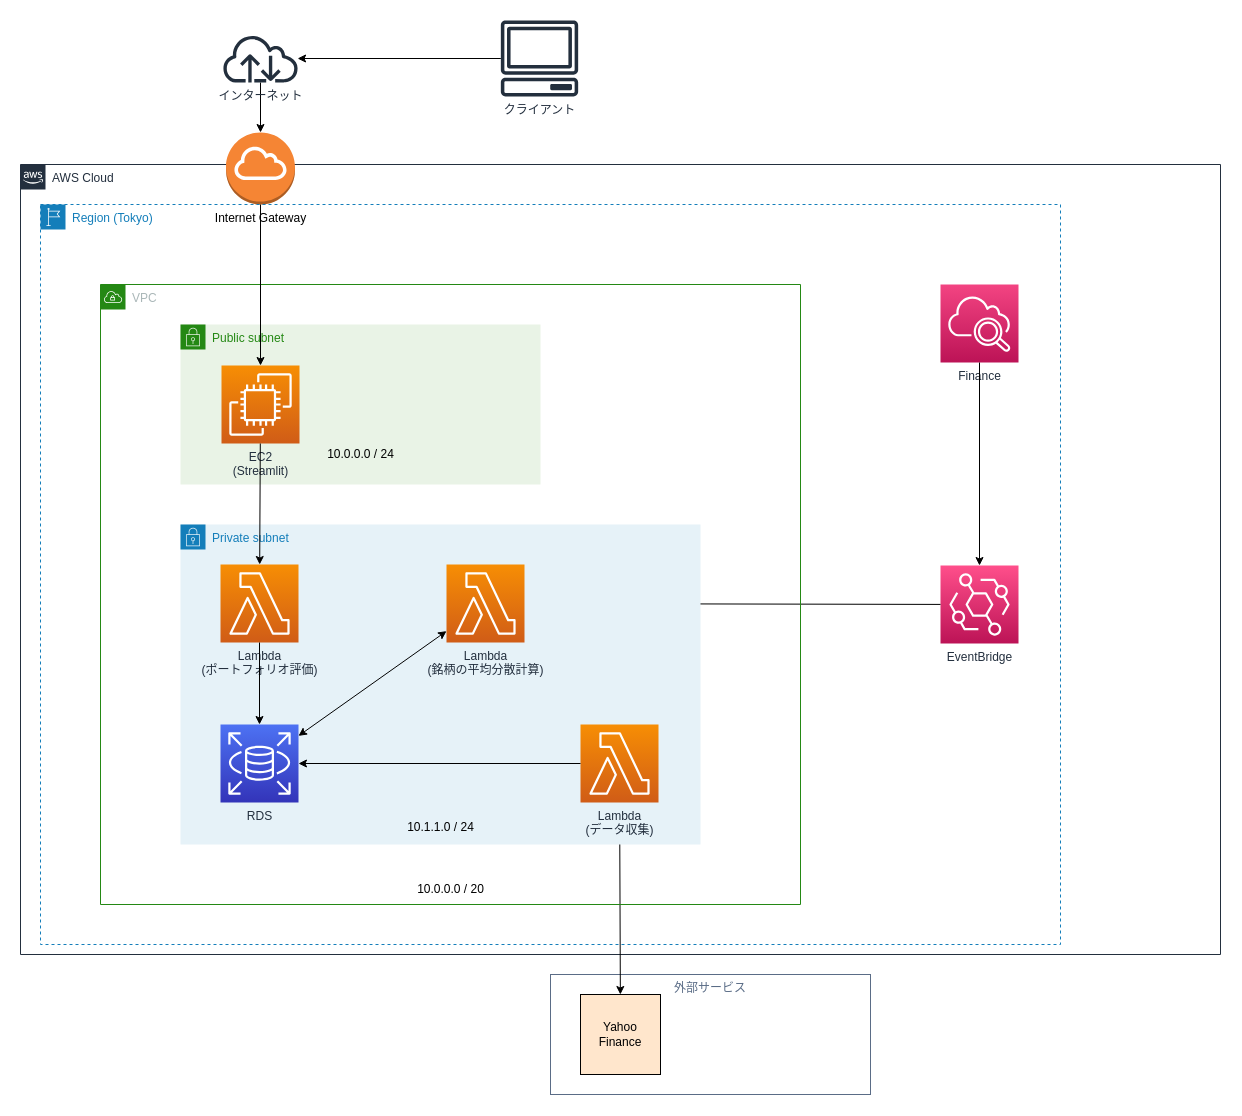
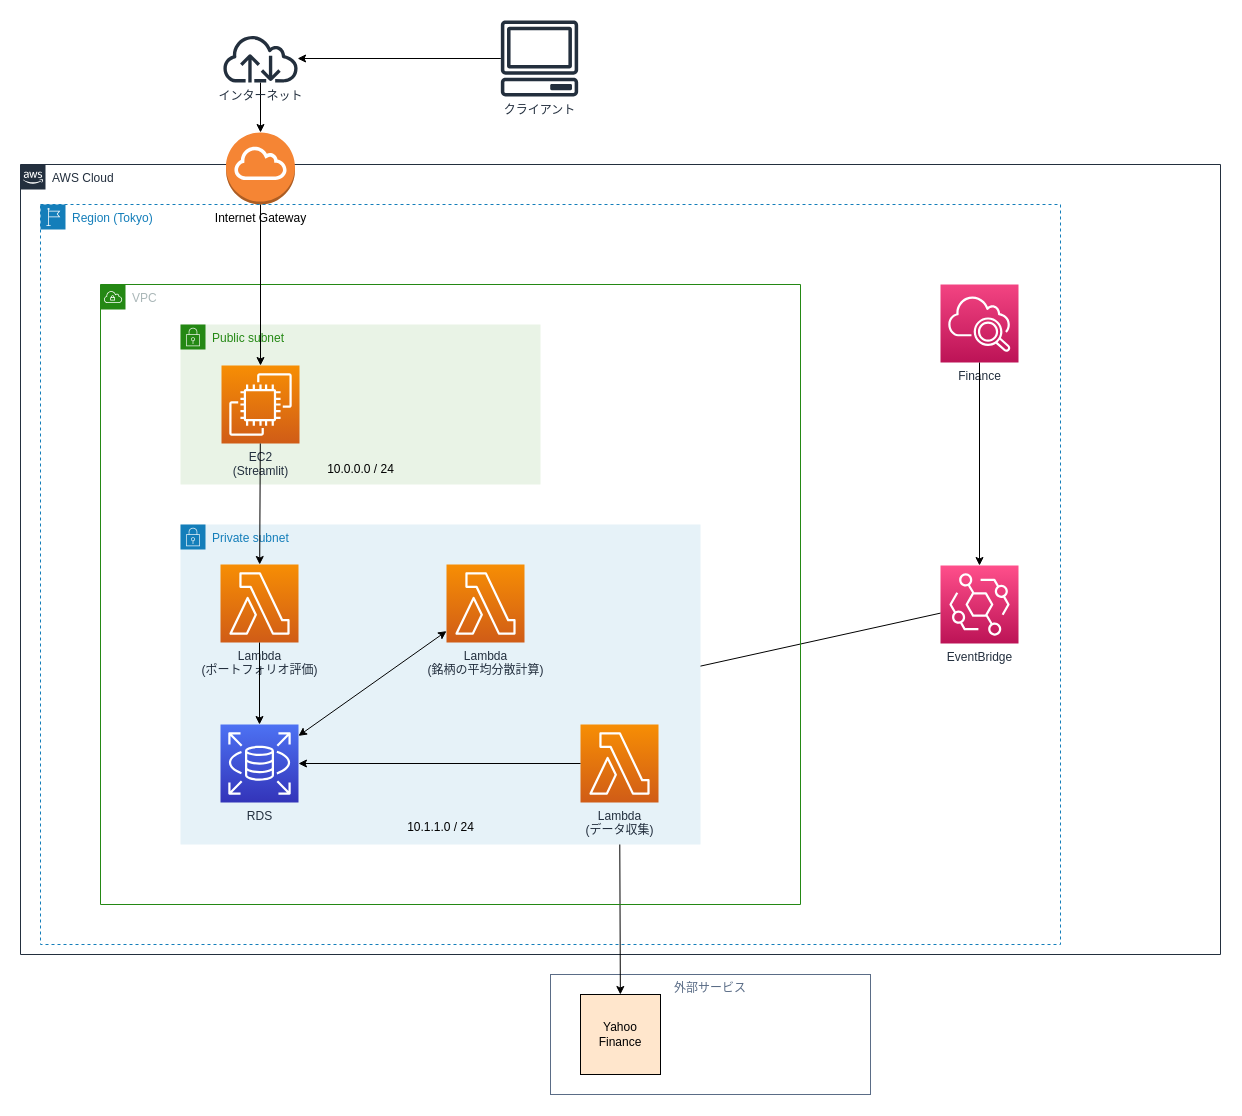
(361, 455) -> (361, 470)
(820, 604) -> (820, 640)
(451, 890) -> none
